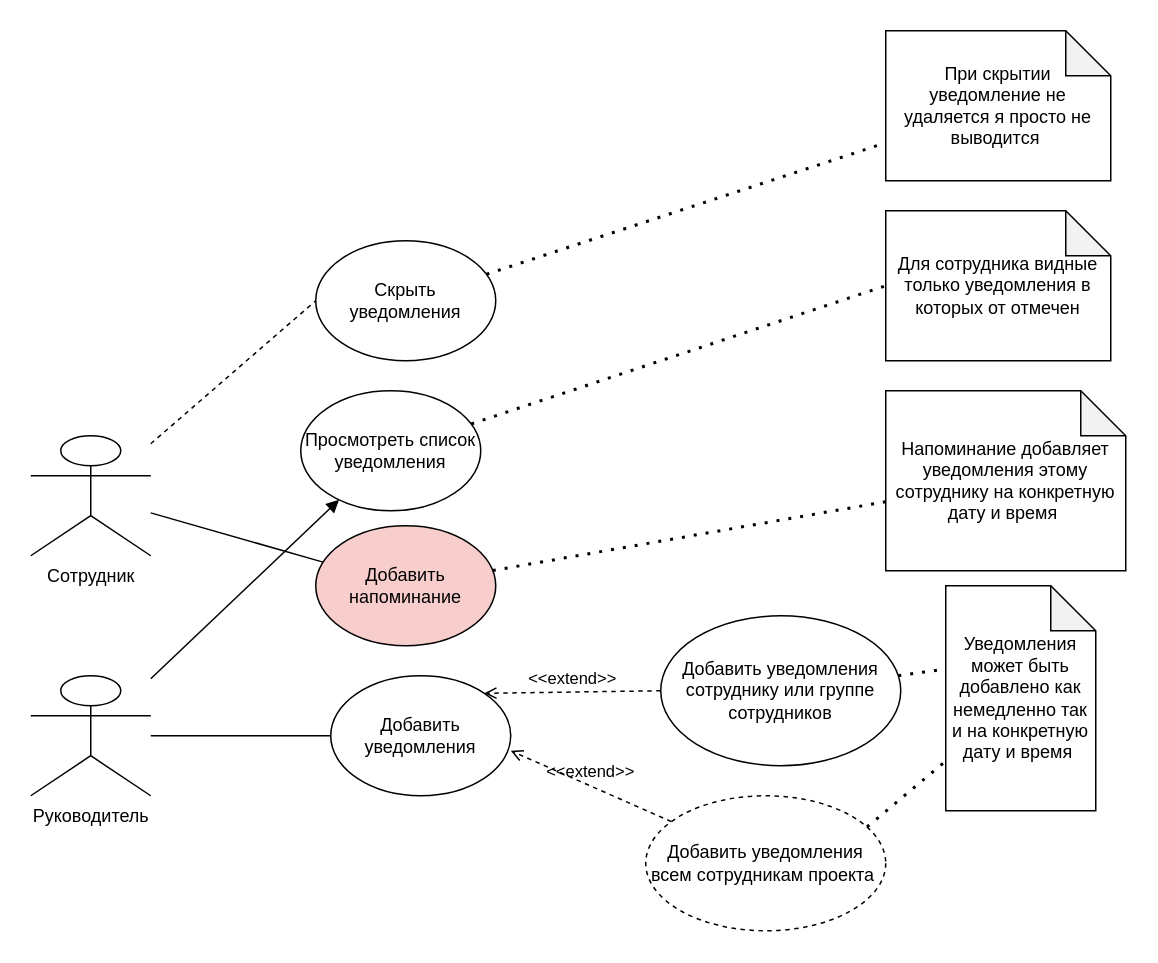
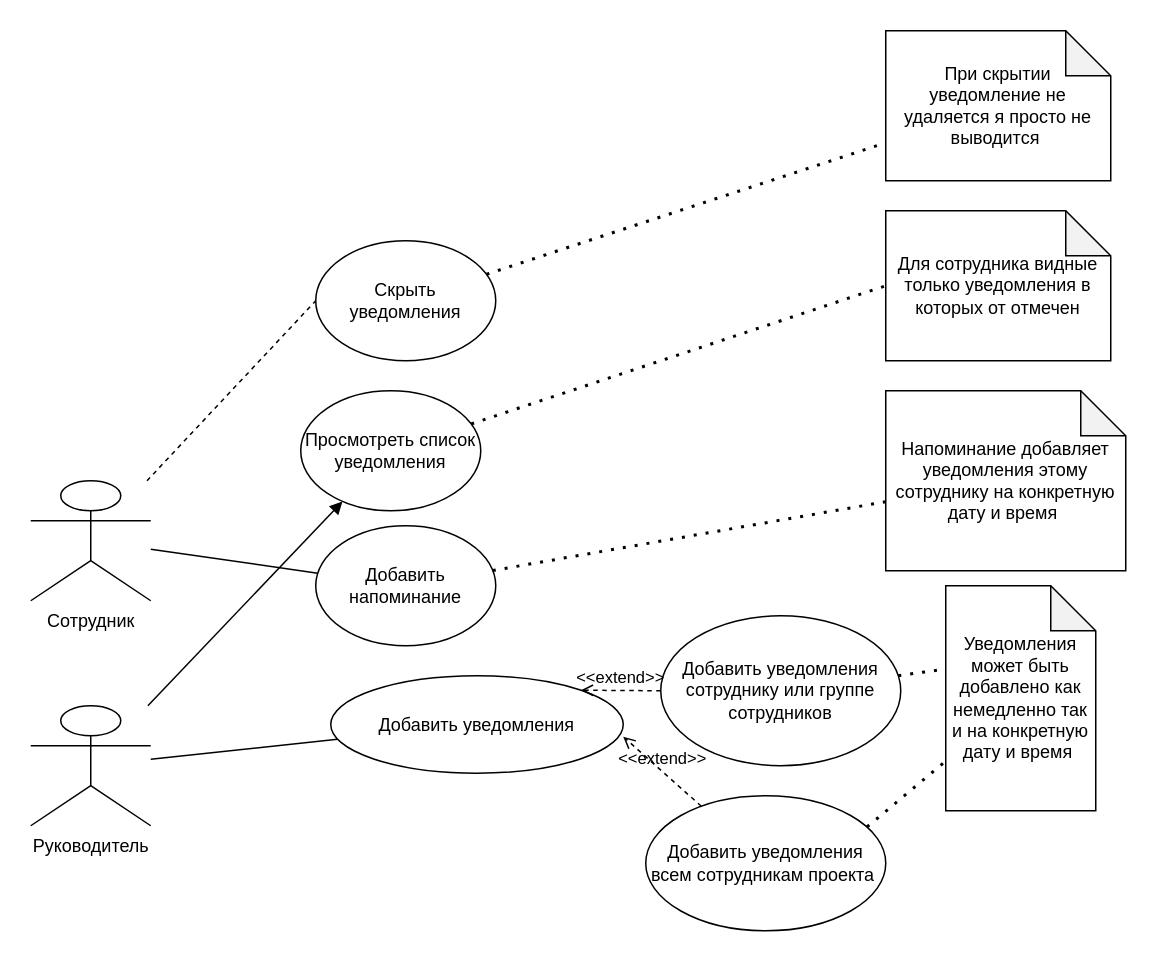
(91, 496) -> (91, 541)
(406, 586) -> (406, 586)
(91, 736) -> (91, 766)
(421, 736) -> (477, 725)
(766, 863) -> (766, 863)
